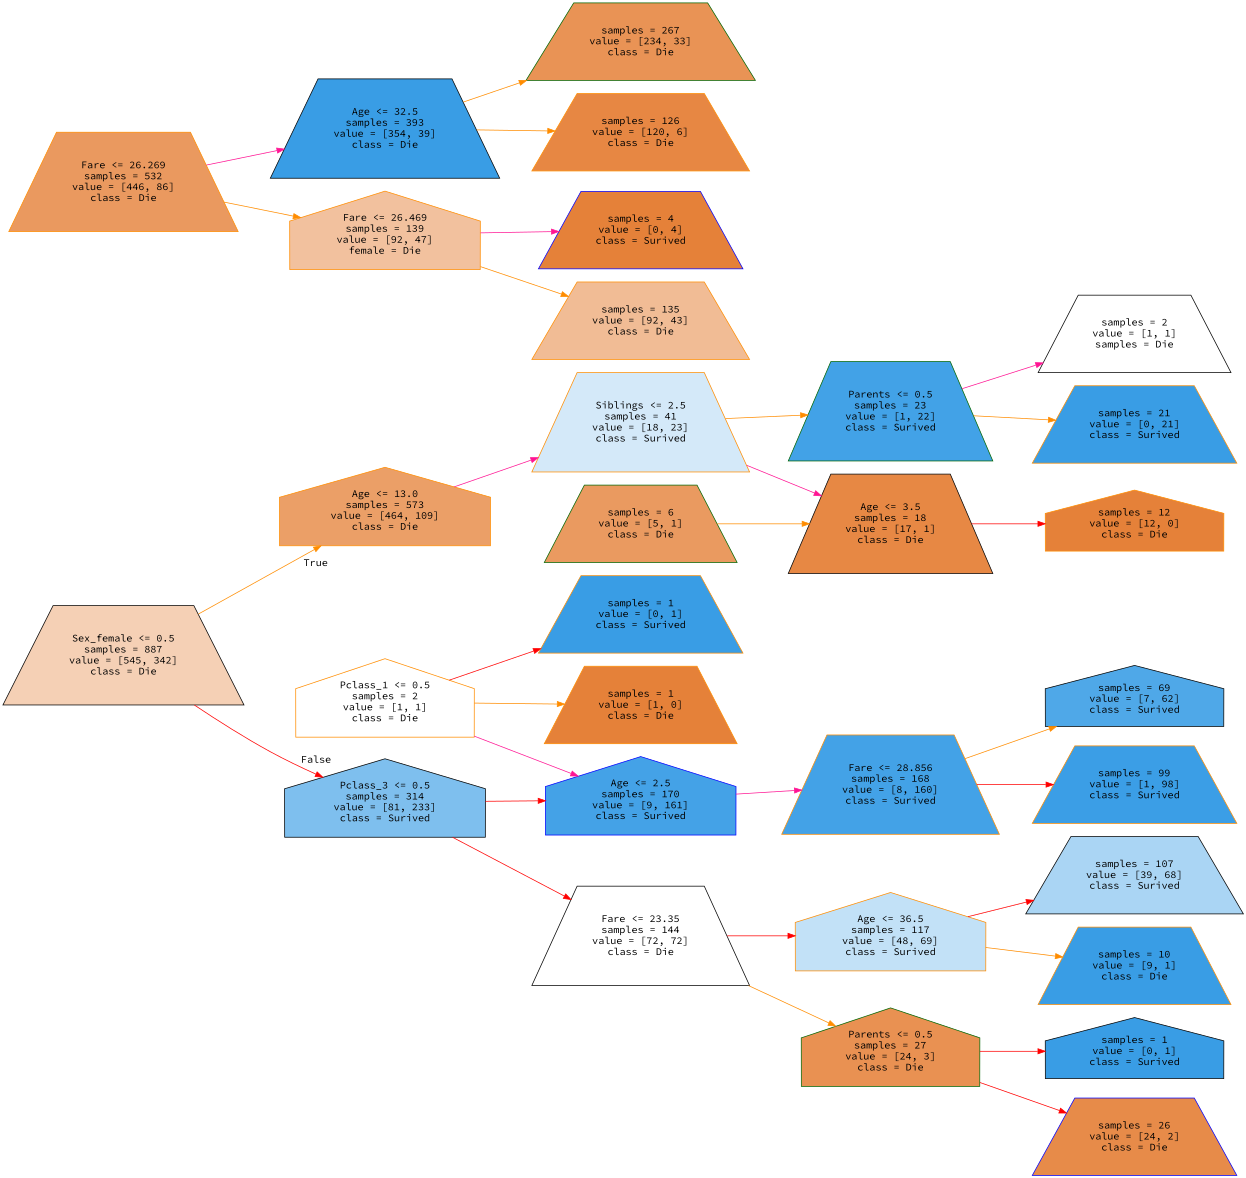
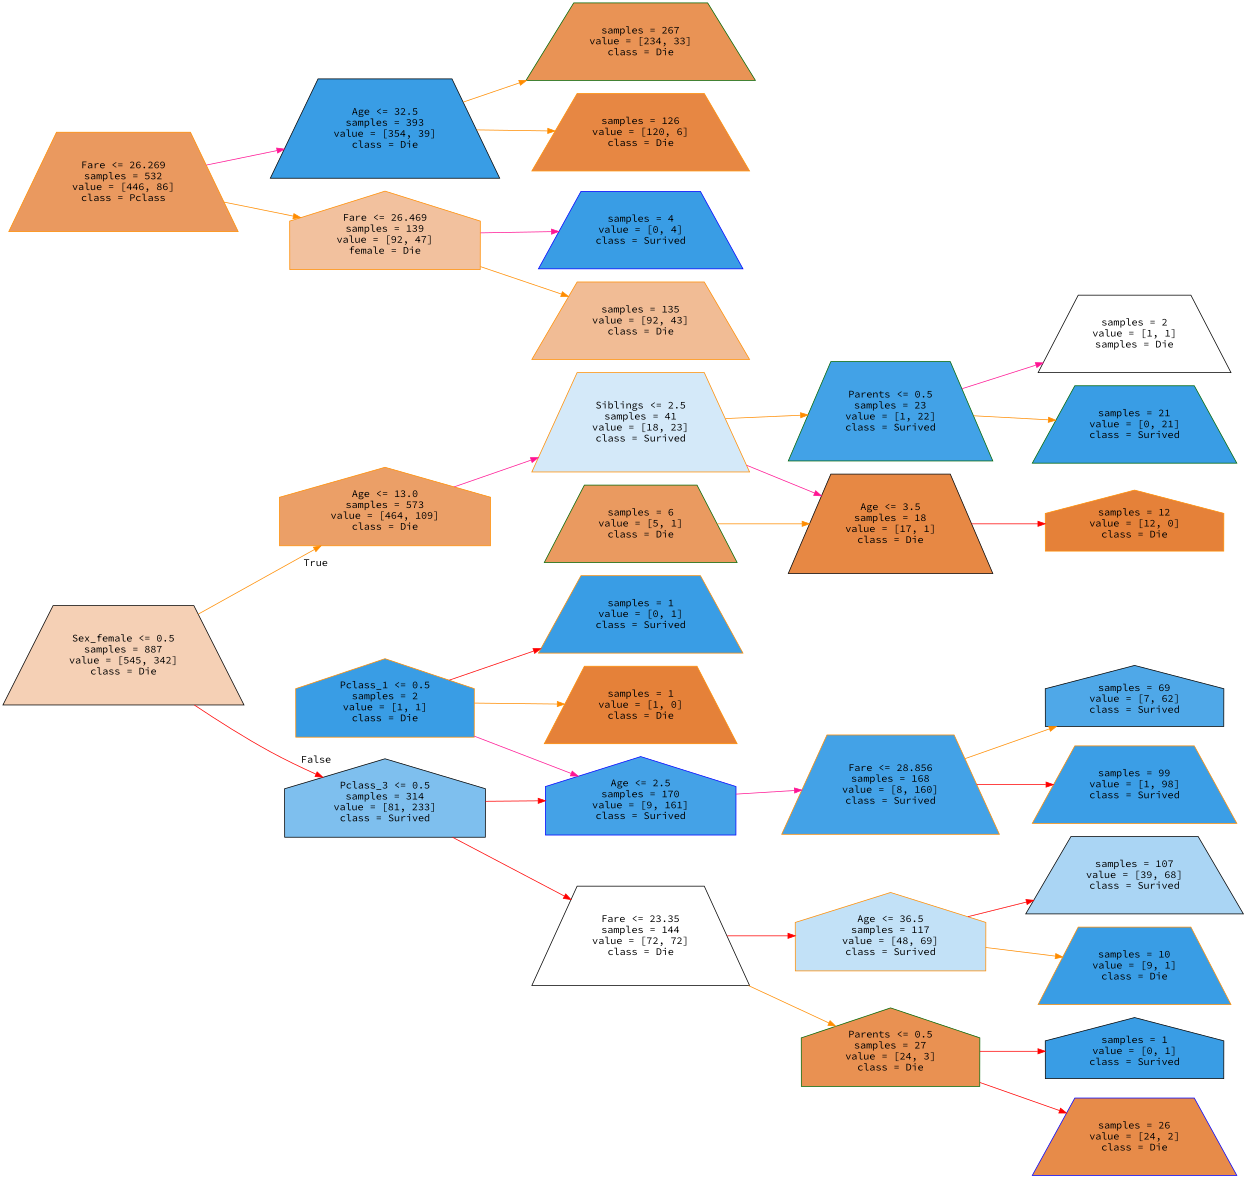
(123, 182) -> (123, 182)
(641, 230) -> (641, 230)
(1135, 424) -> (1135, 424)
(385, 702) -> (385, 702)
